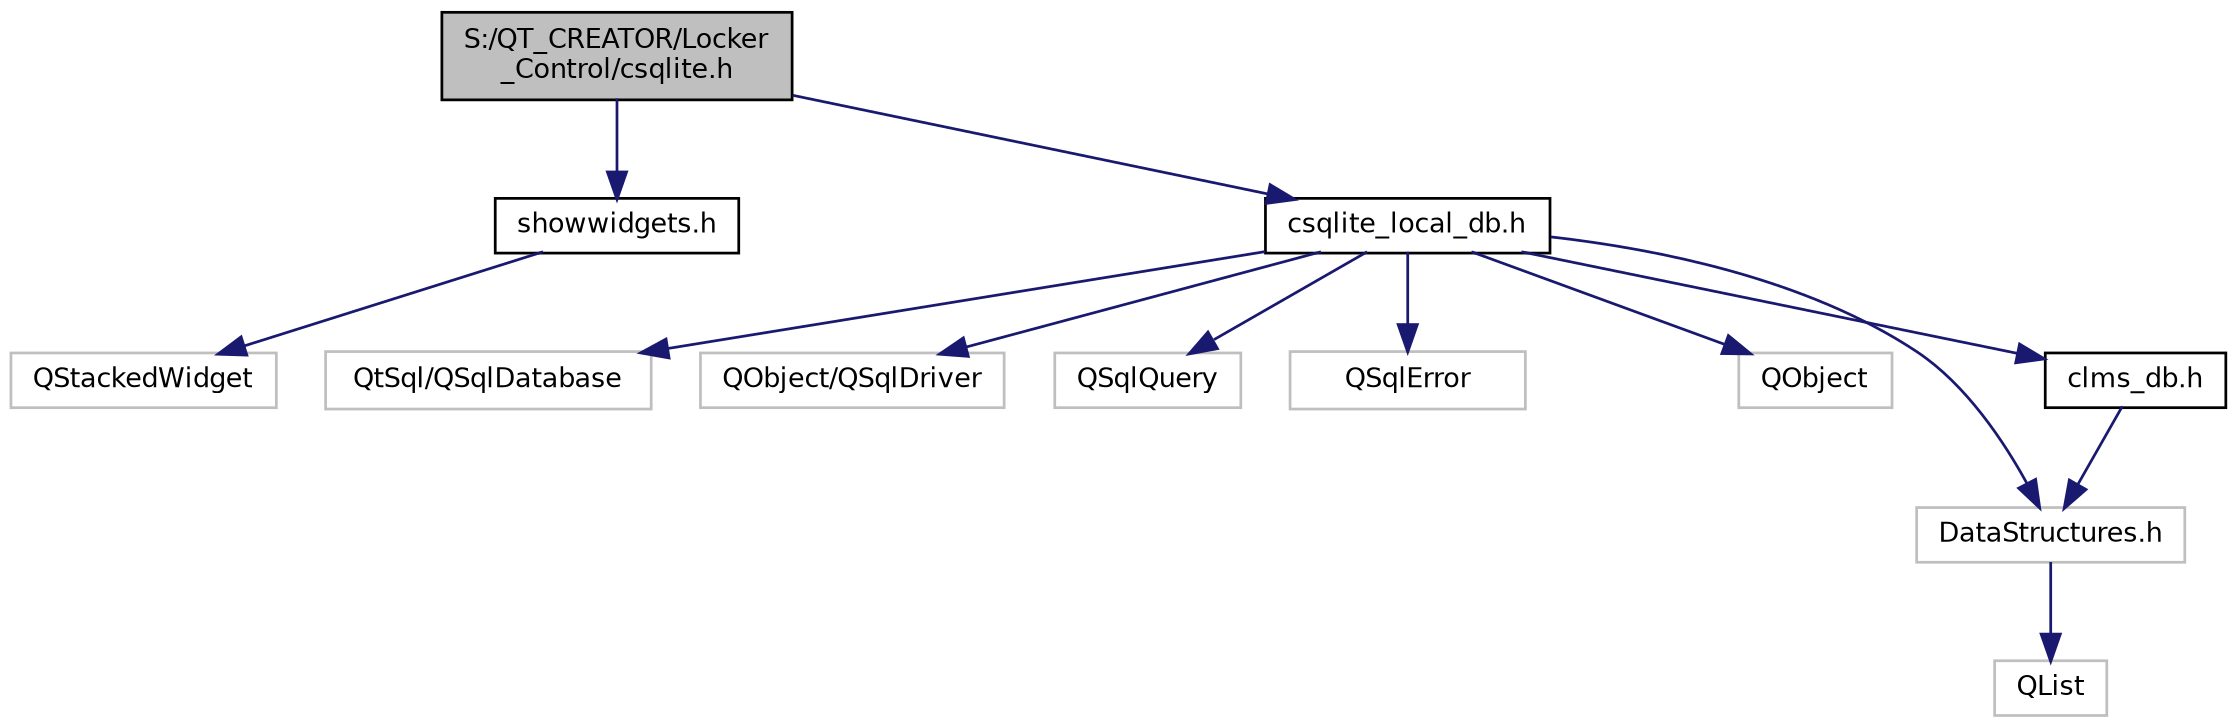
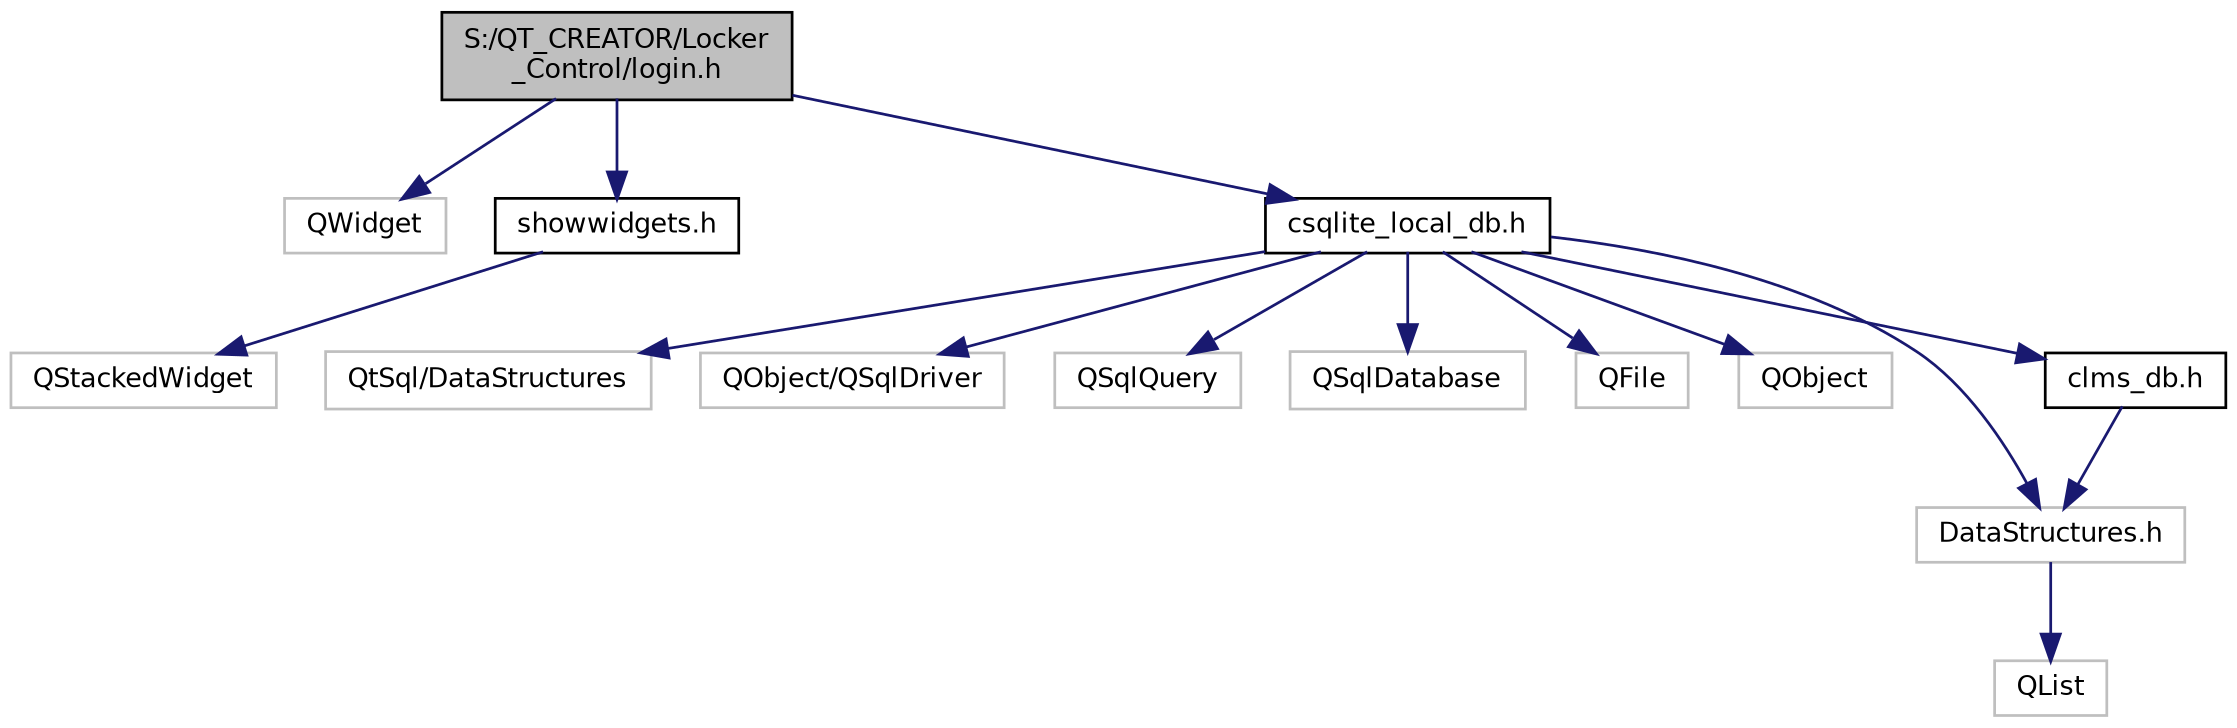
(617, 56) -> (617, 56)
none -> (365, 226)
(488, 380) -> (488, 380)
(1408, 380) -> (1408, 380)
none -> (1632, 380)
